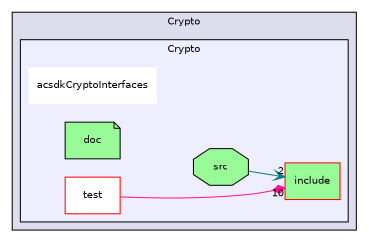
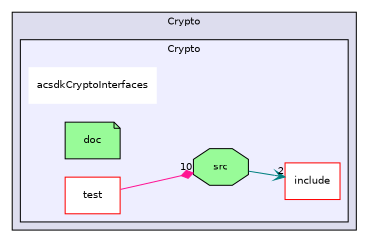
(313, 181) -> (313, 181)
(197, 198) -> (151, 183)
